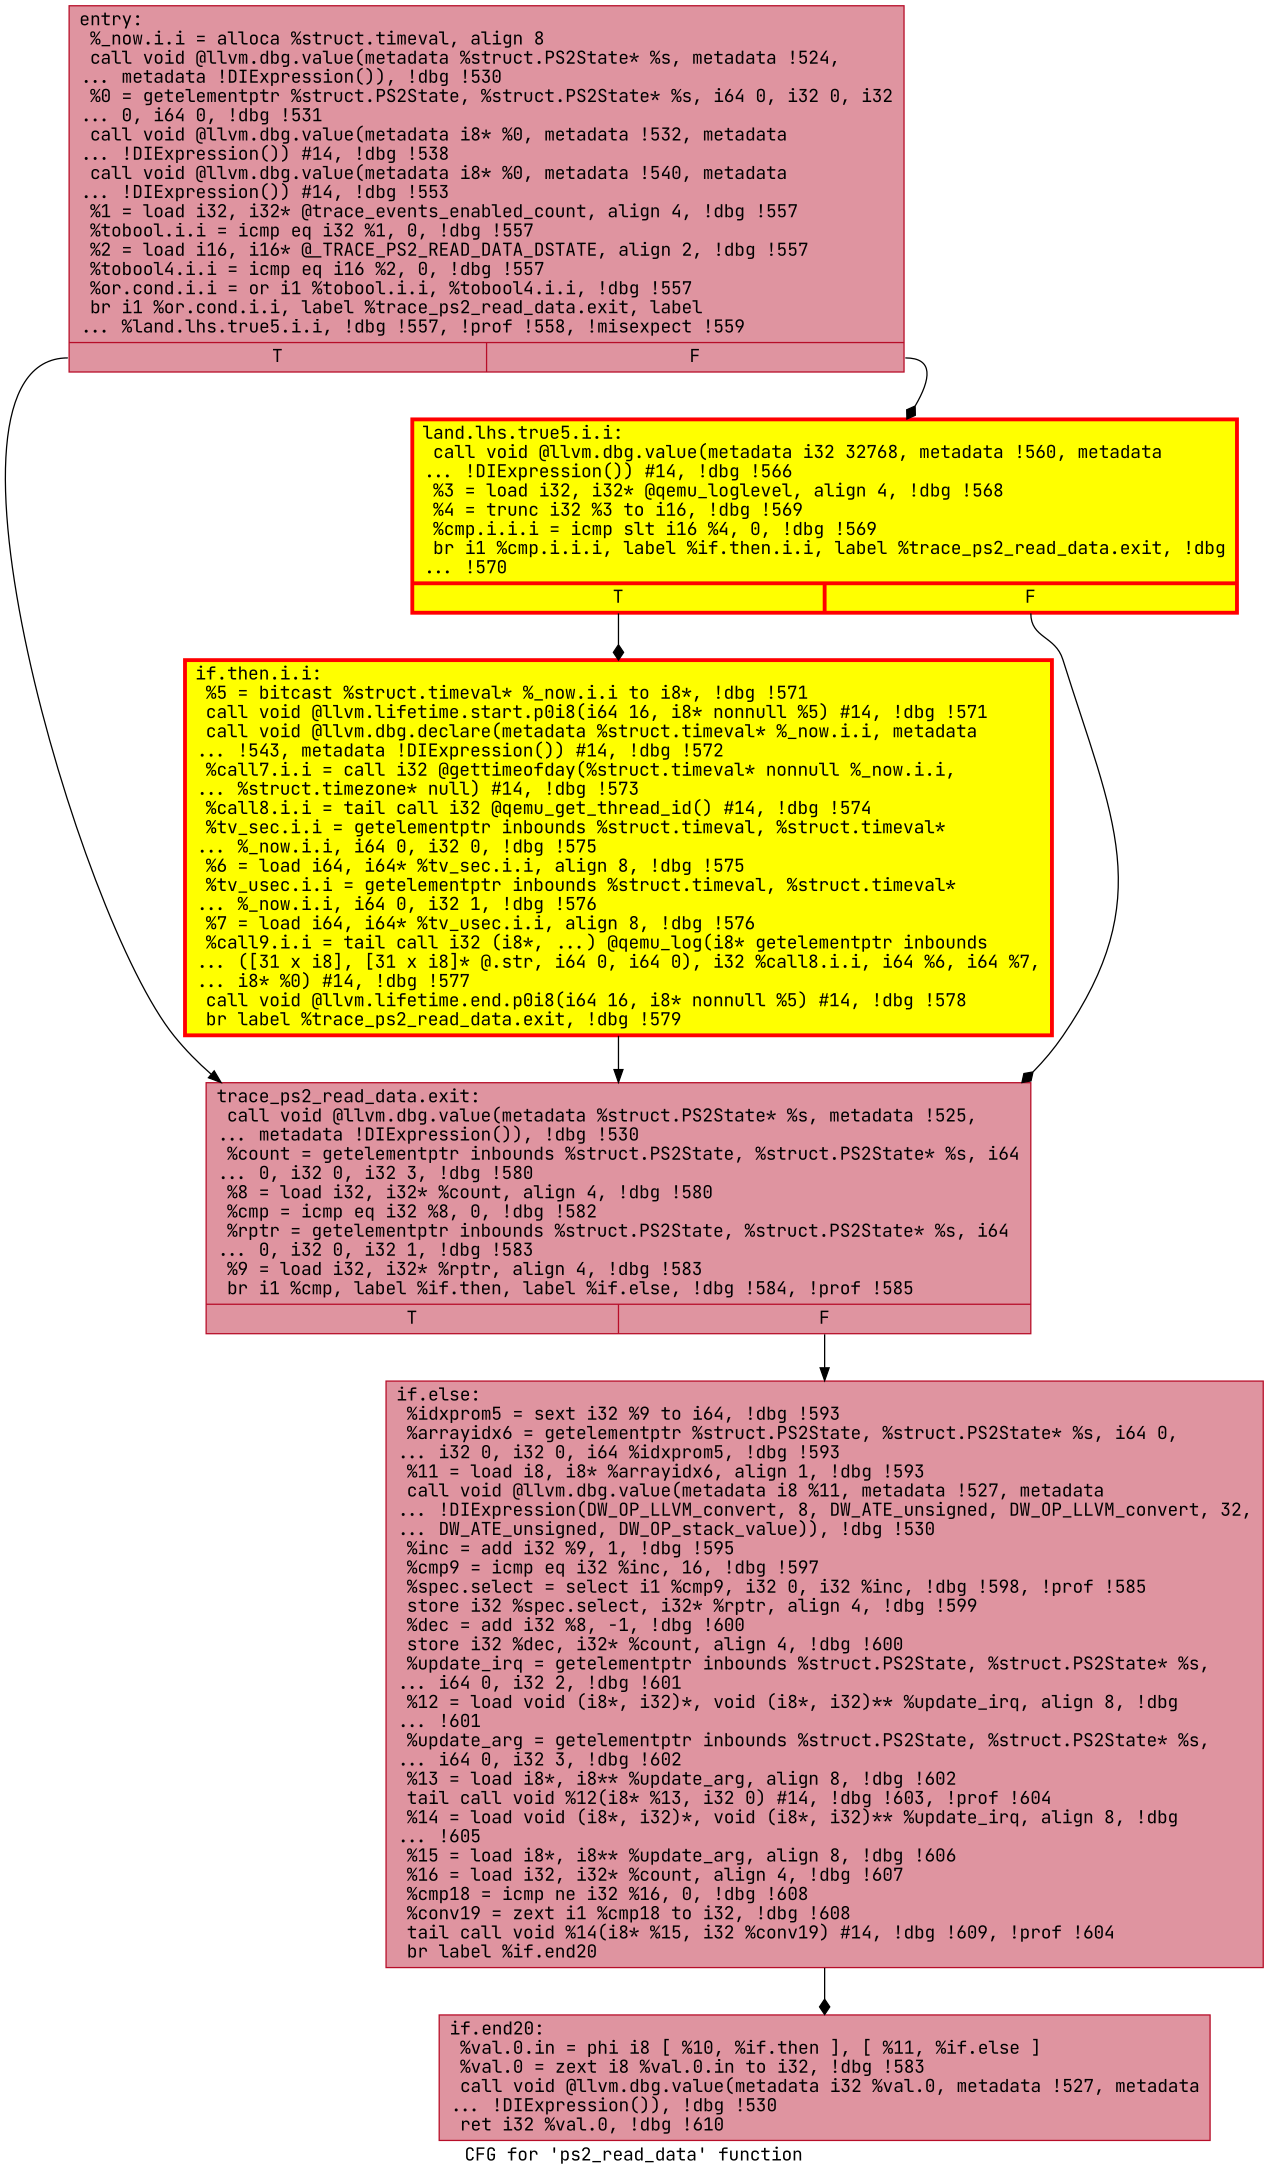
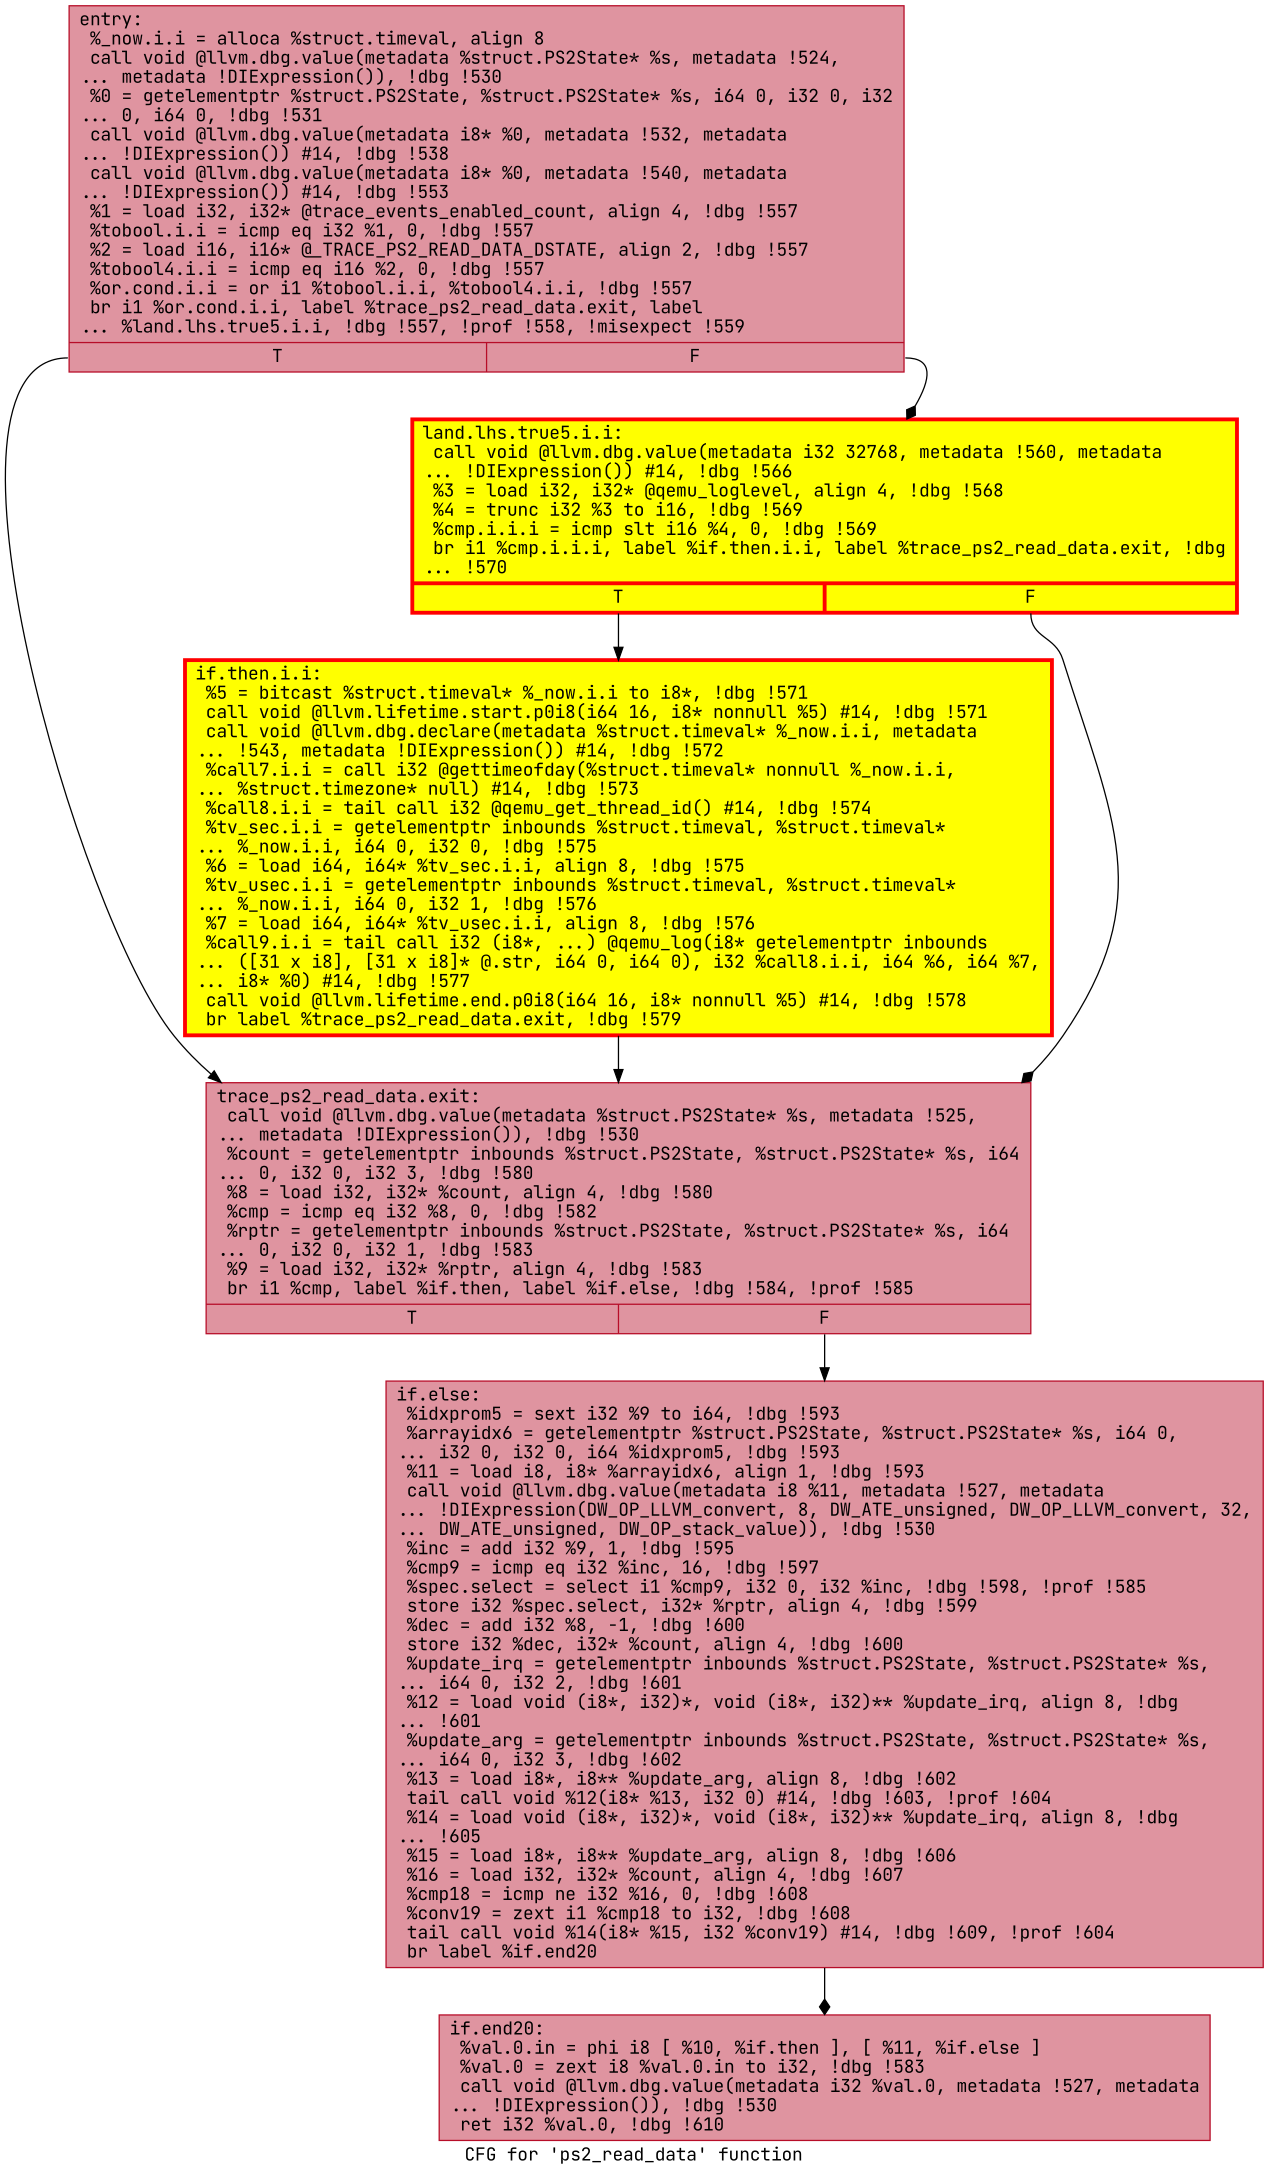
(618, 629) -> (618, 630)
